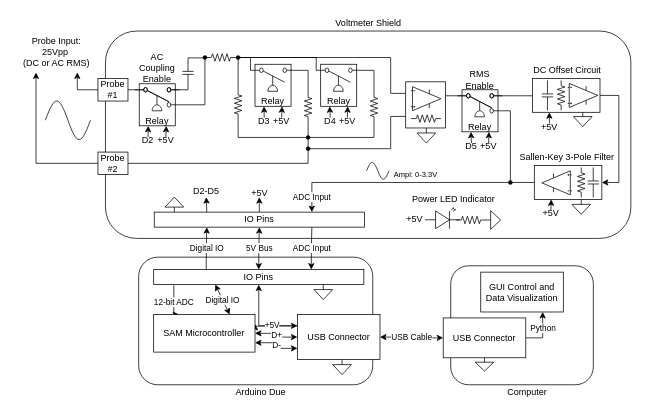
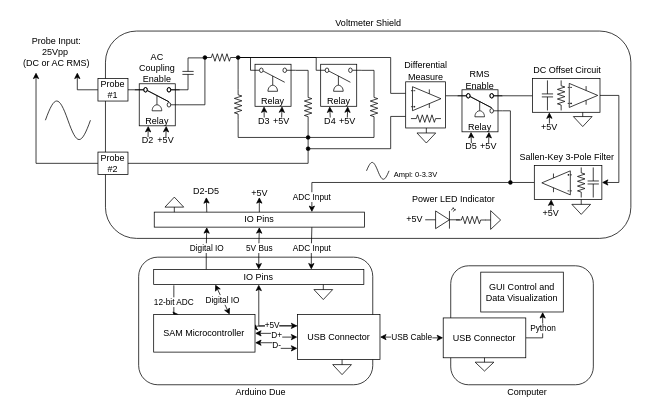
none -> (425, 71)
